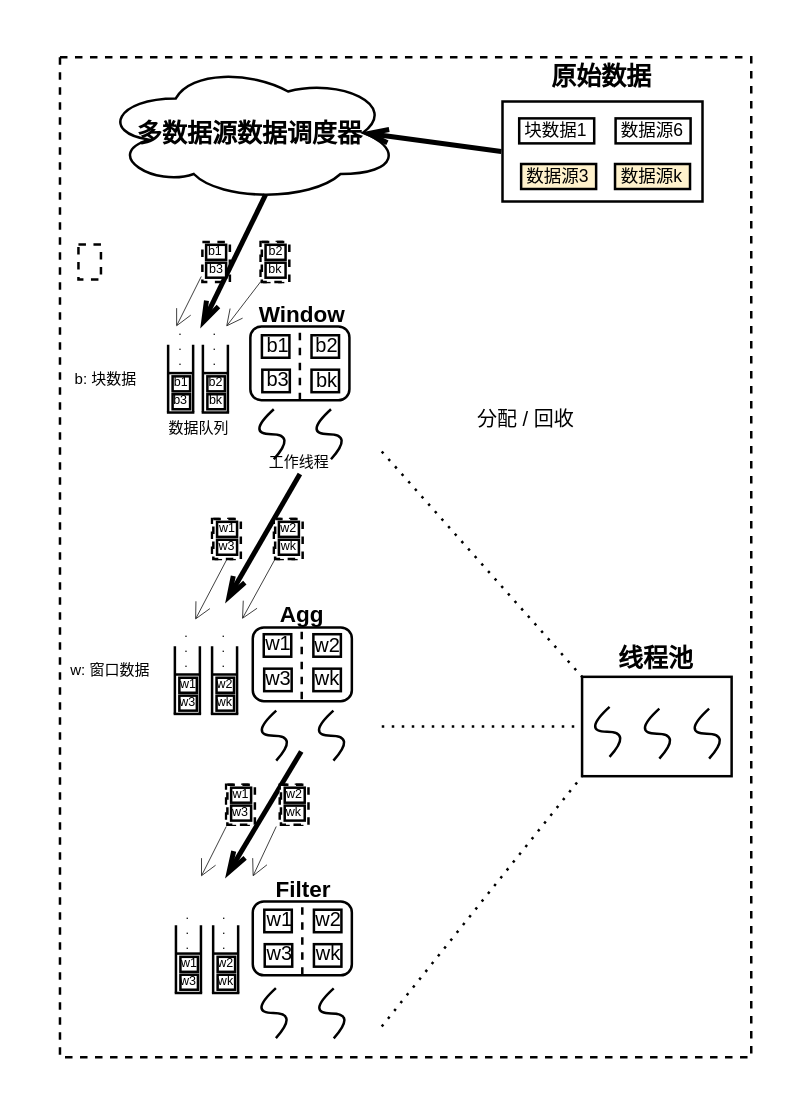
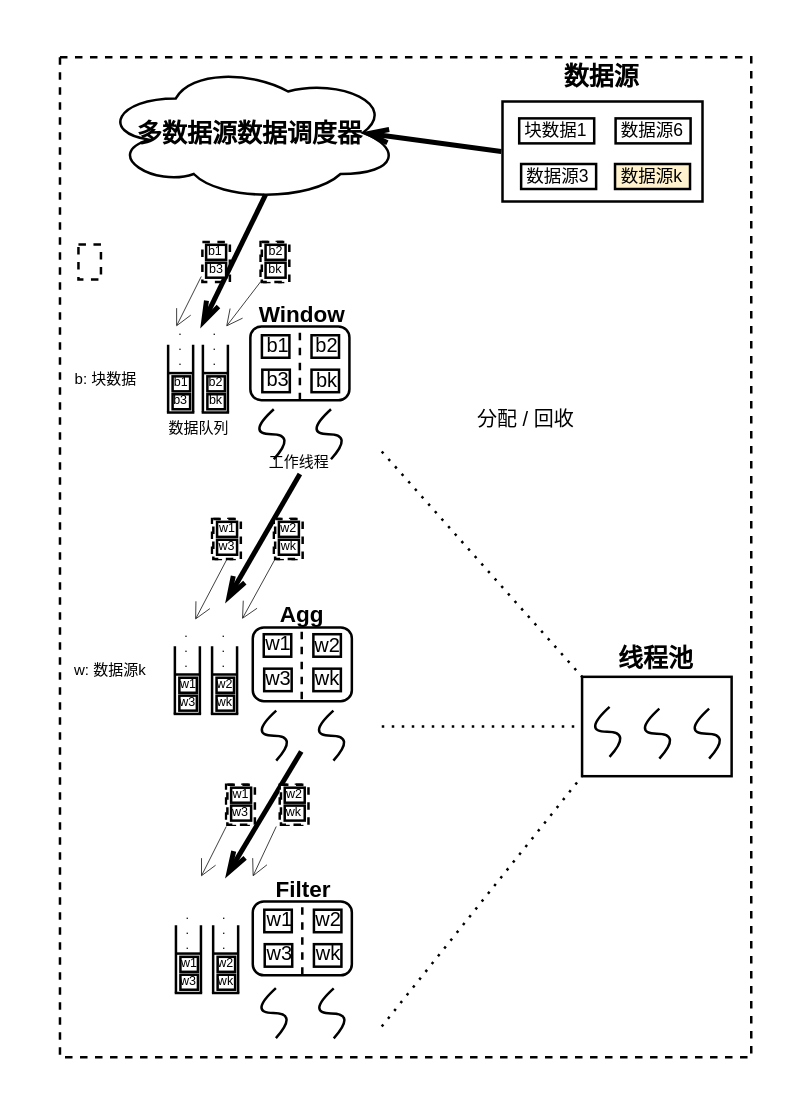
(601, 77) -> (601, 77)
(559, 176) -> (559, 176)
(110, 669) -> (110, 669)
